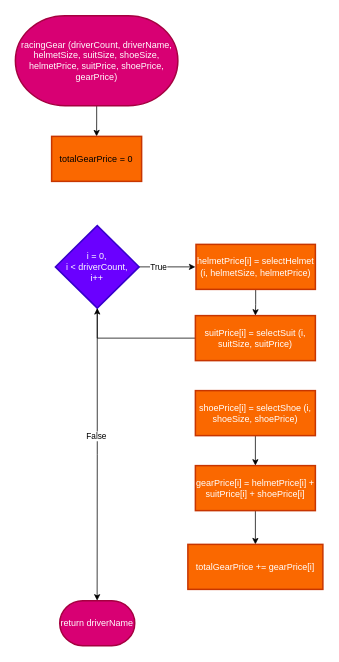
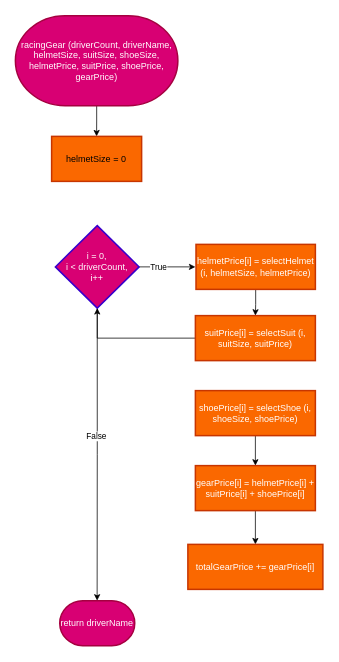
(96, 159) -> (96, 159)
(97, 267) -> (97, 267)
